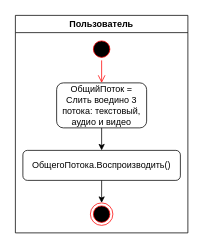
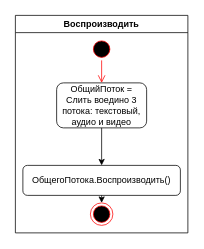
(101, 24) -> (101, 24)
(102, 165) -> (102, 180)
